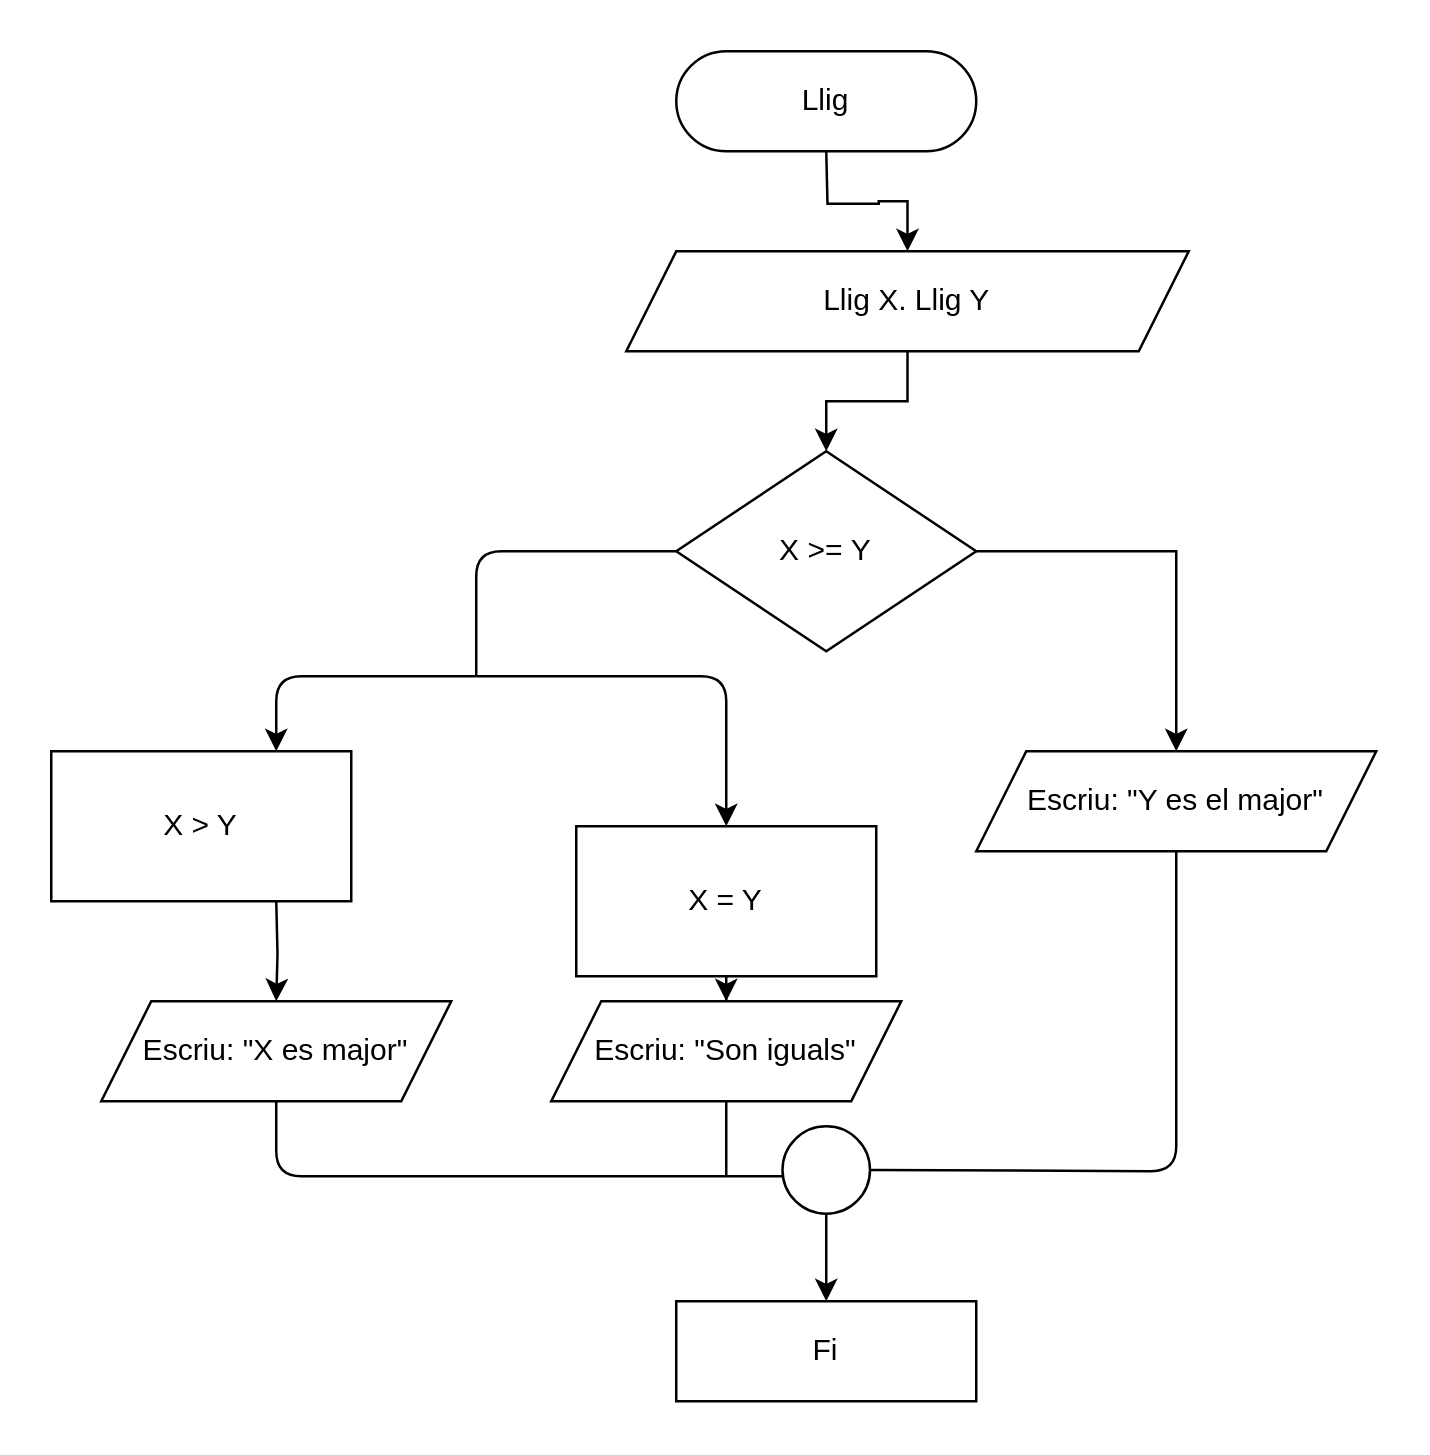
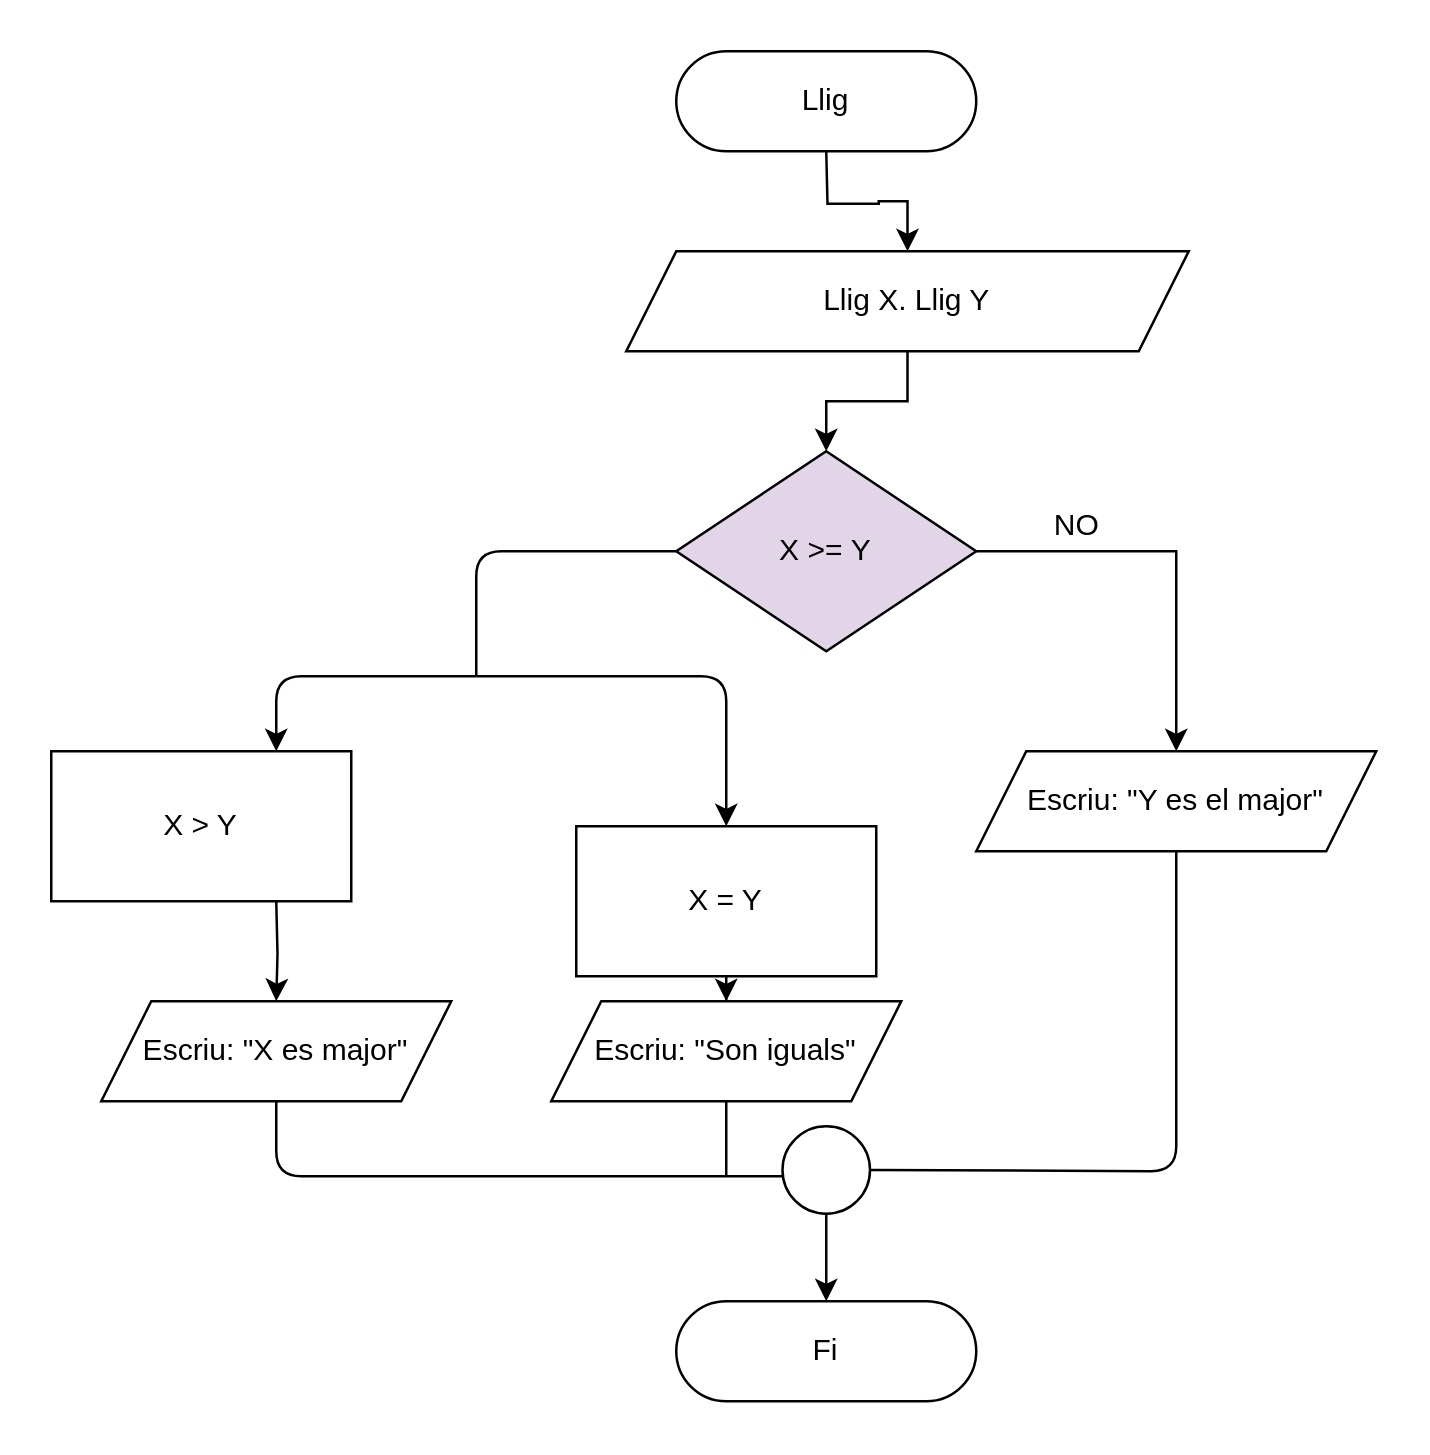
none -> (1076, 526)
(826, 551) -> (826, 551)
(826, 1351) -> (826, 1351)
